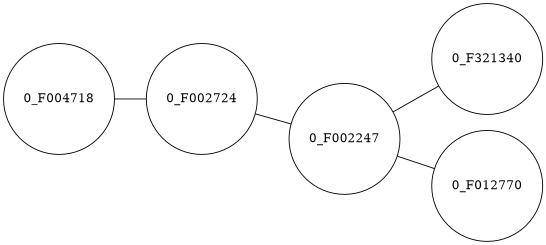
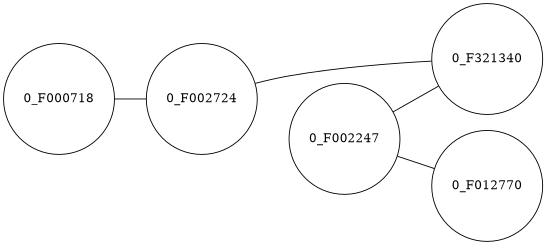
(59, 99) -> (59, 99)
(273, 119) -> (343, 68)
